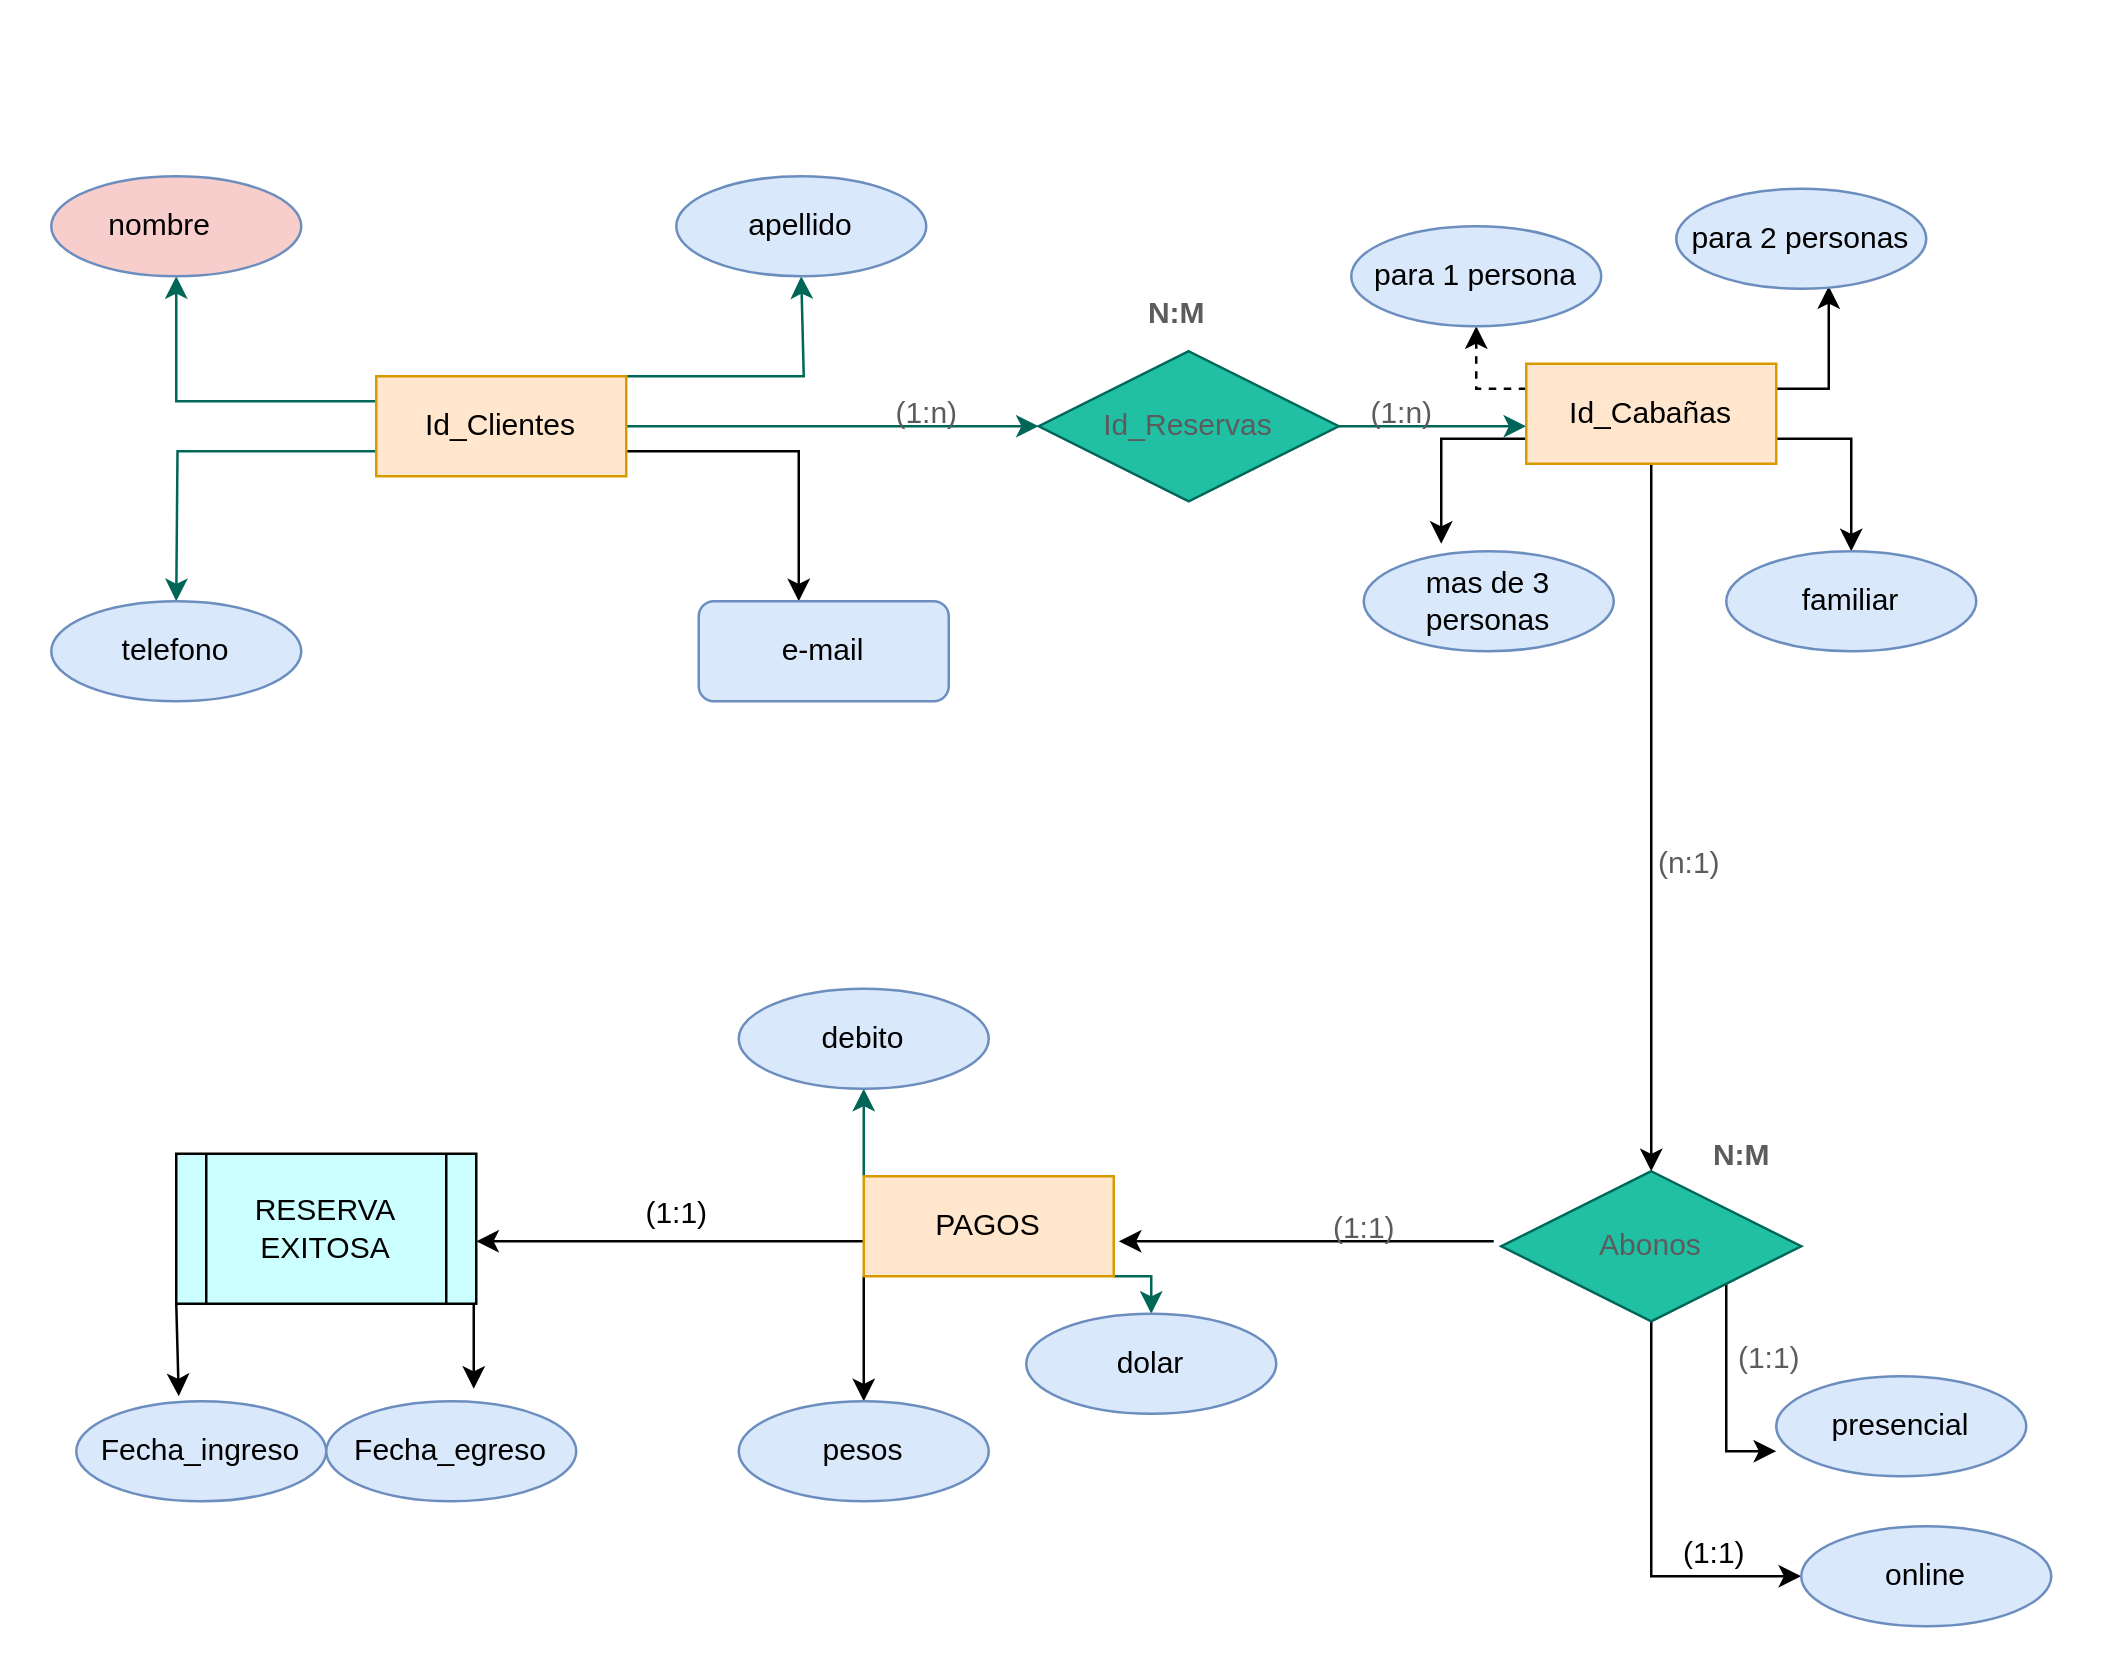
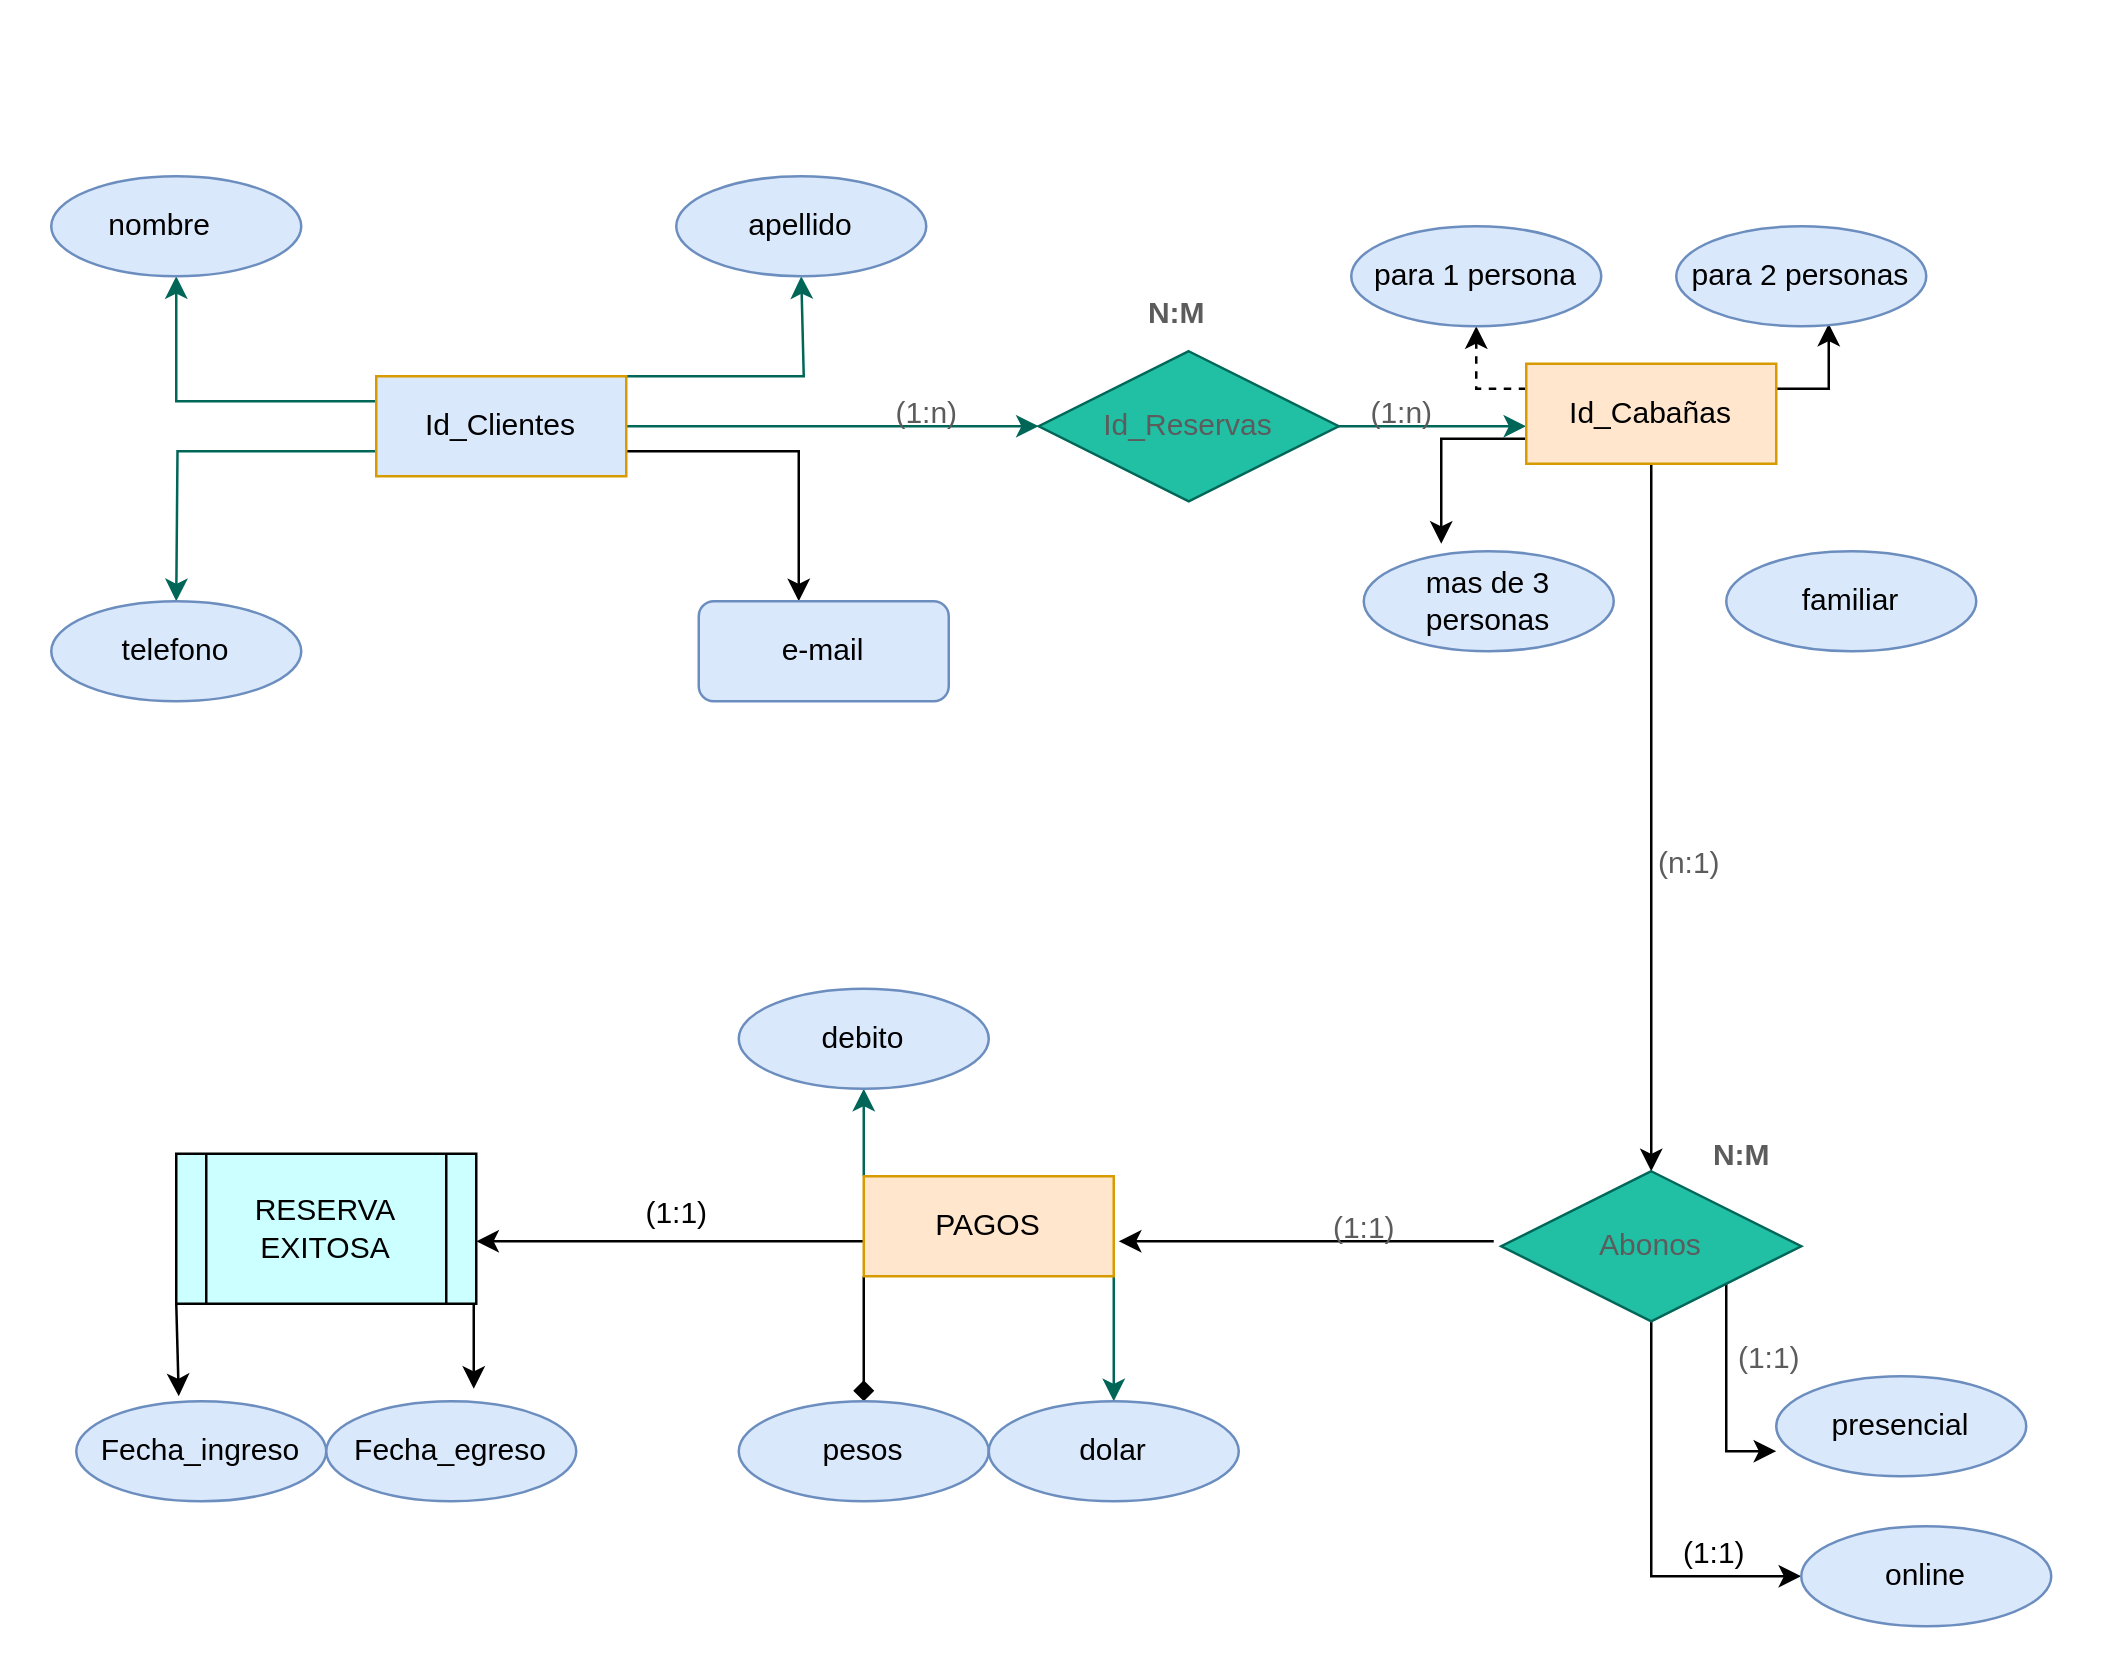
(176, 226) -> (176, 226)
(1801, 239) -> (1801, 276)
(501, 426) -> (501, 426)
(1851, 449) -> none
(1151, 1364) -> (1114, 1451)
(864, 1382) -> (864, 1381)
